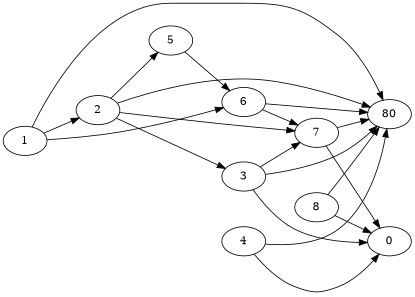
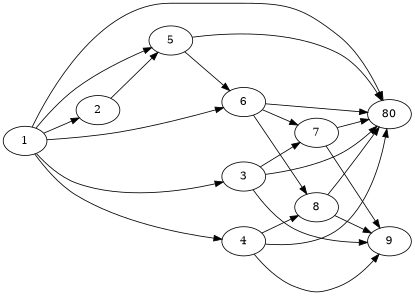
(240, 79) -> (294, 39)
none -> (85, 82)
(203, 122) -> none
(167, 142) -> (120, 192)
none -> (277, 149)
none -> (115, 214)
none -> (276, 226)
(389, 241) -> (389, 241)
